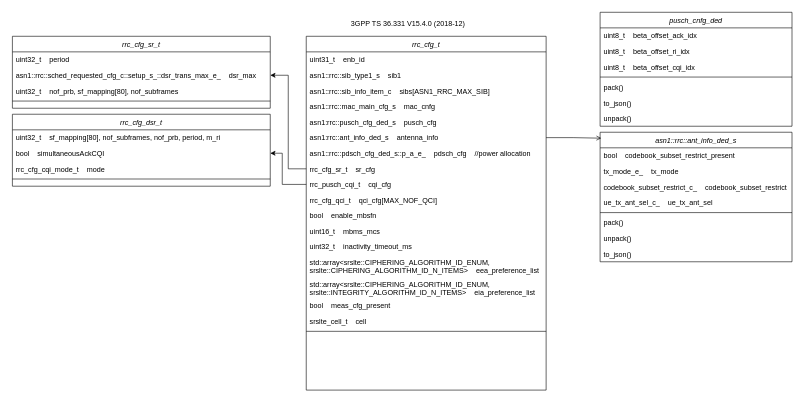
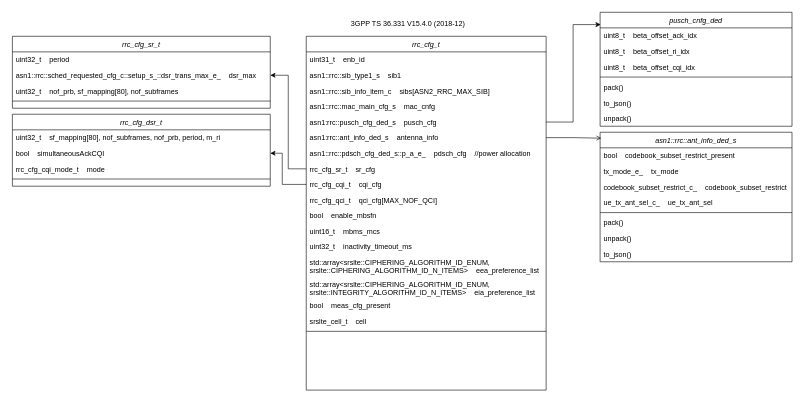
none -> (585, 25)
(407, 91) -> (407, 91)
(358, 185) -> (354, 185)
